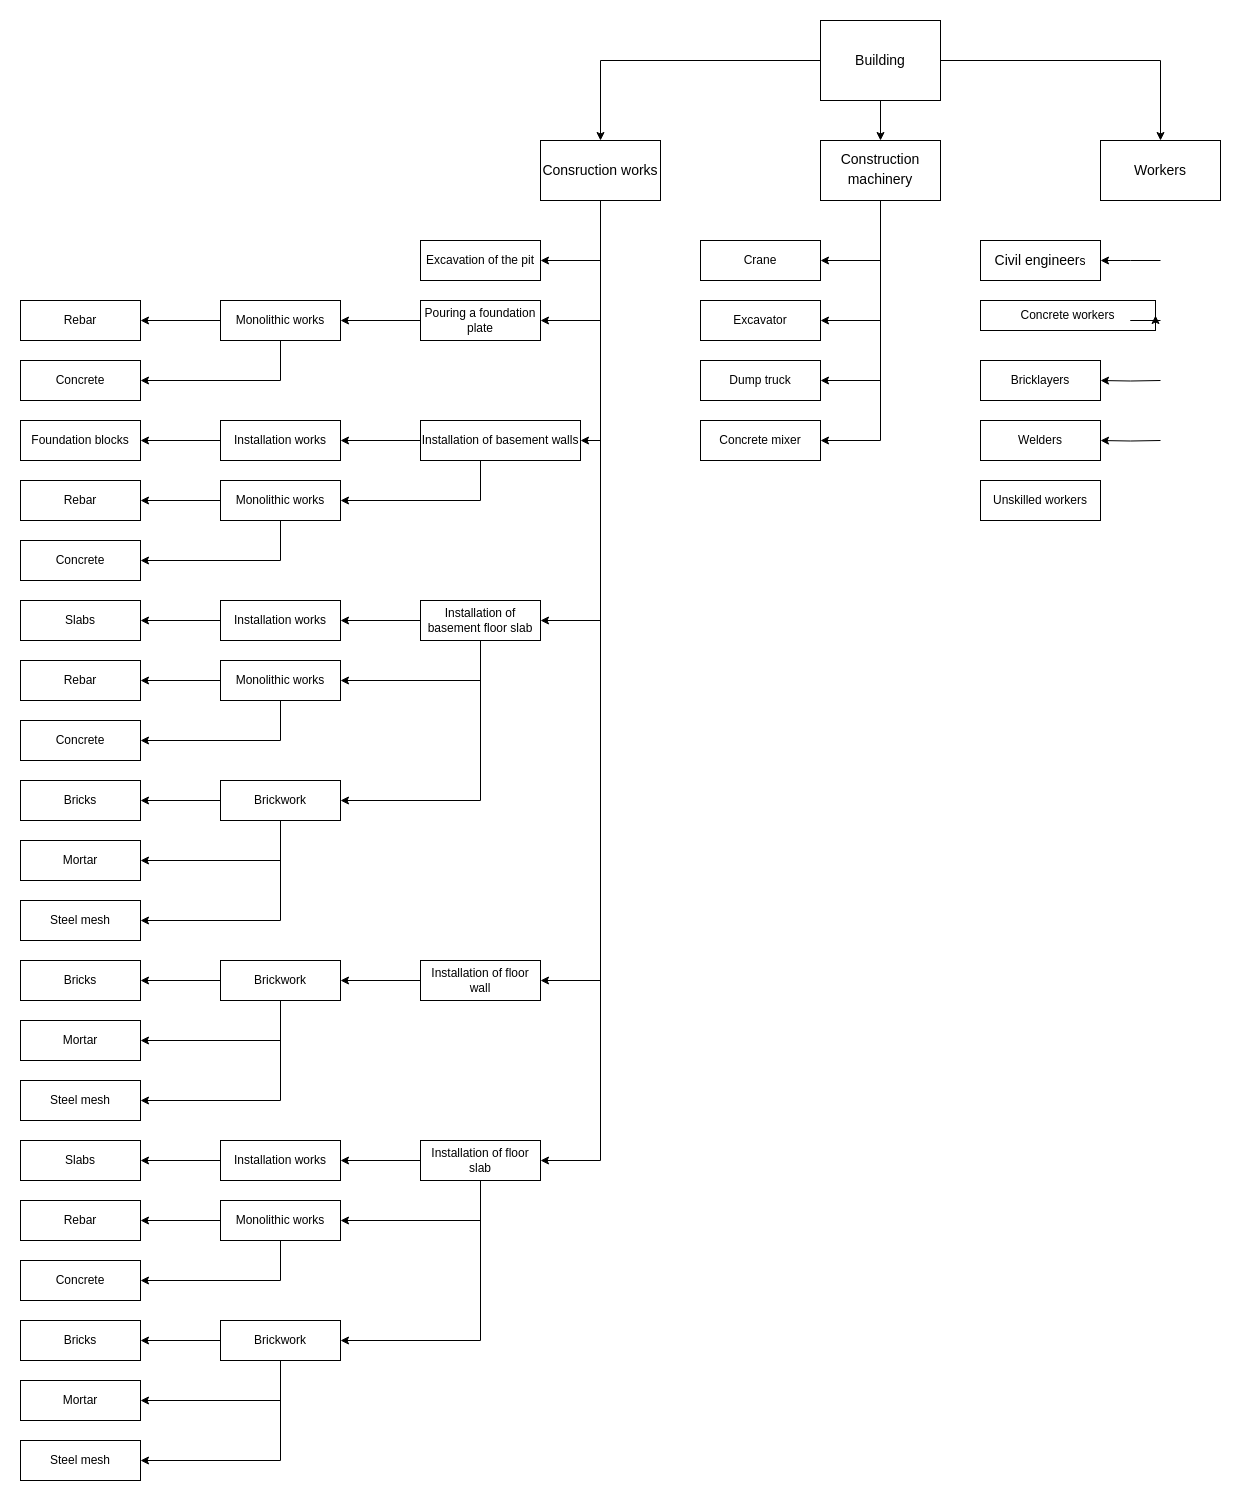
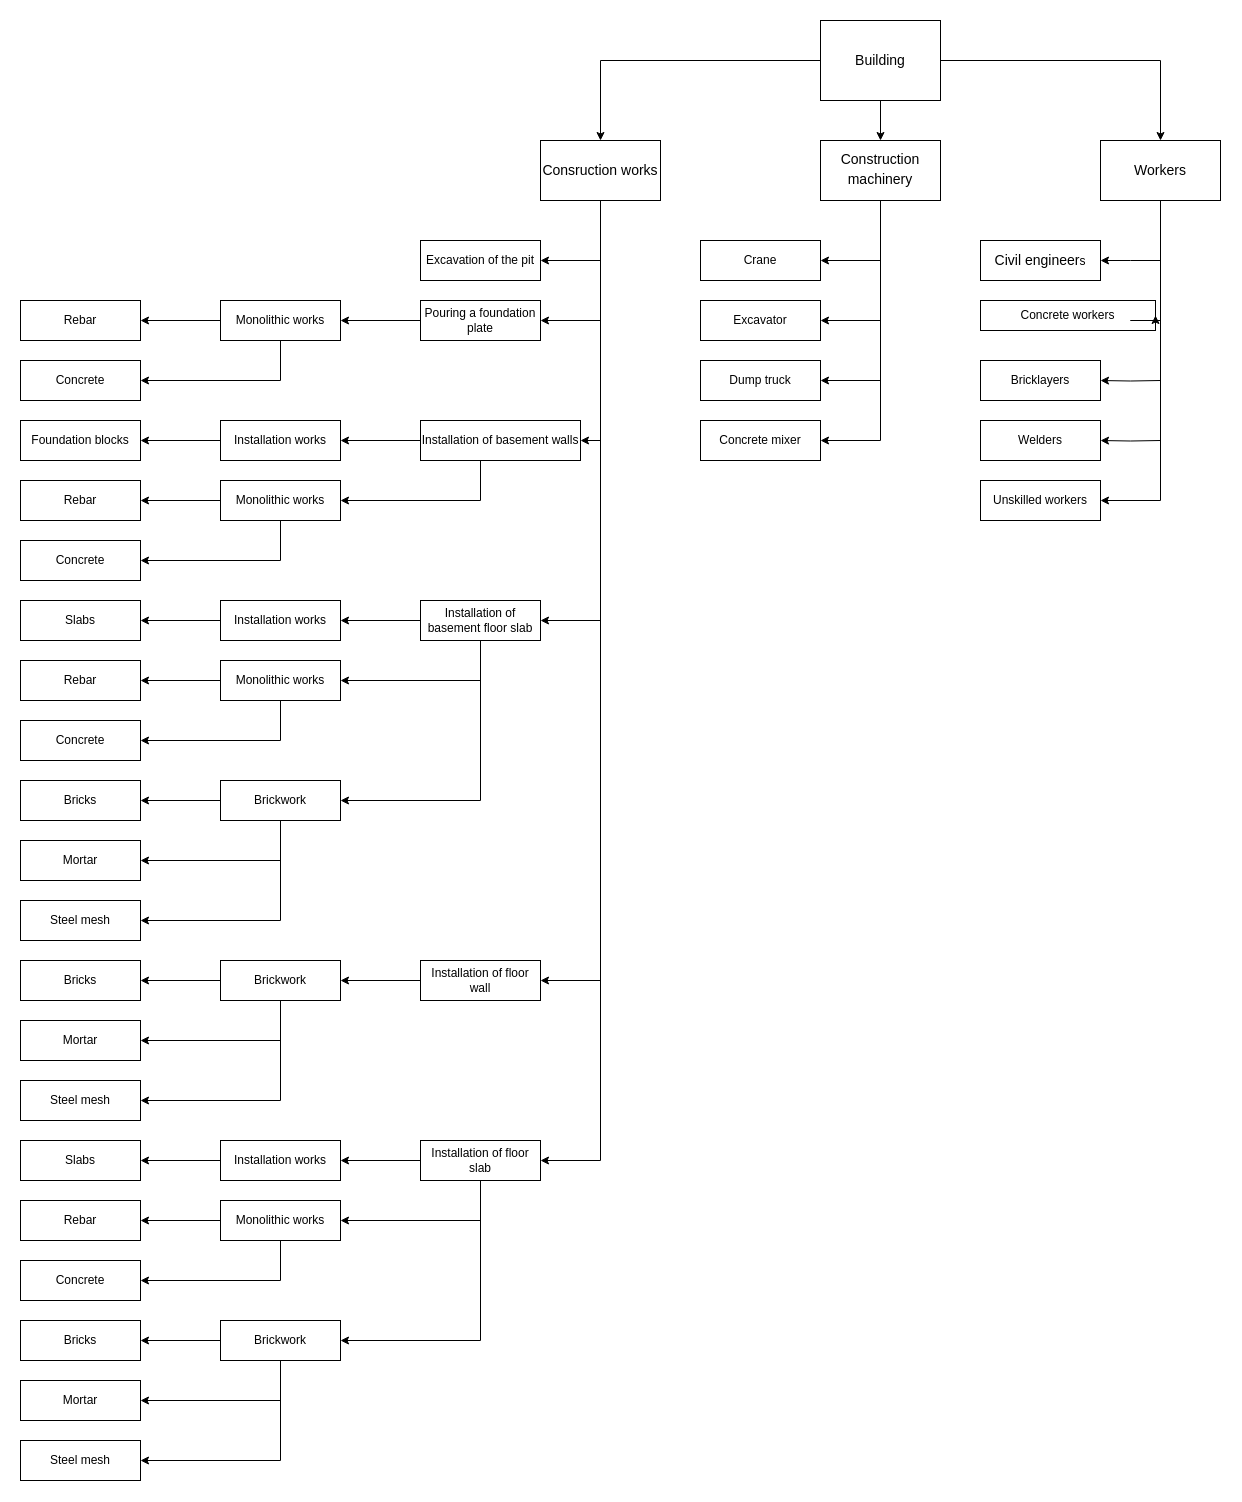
none -> (1161, 377)
